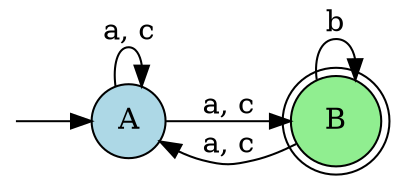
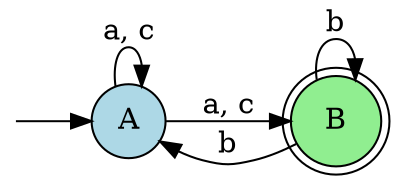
(228, 145) -> (228, 145)
